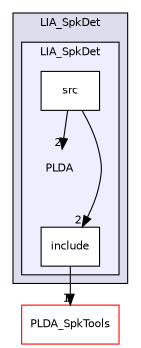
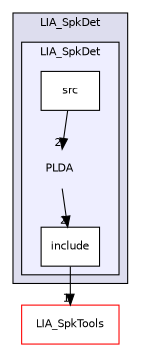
(101, 163) -> (64, 202)
(70, 325) -> (70, 325)
